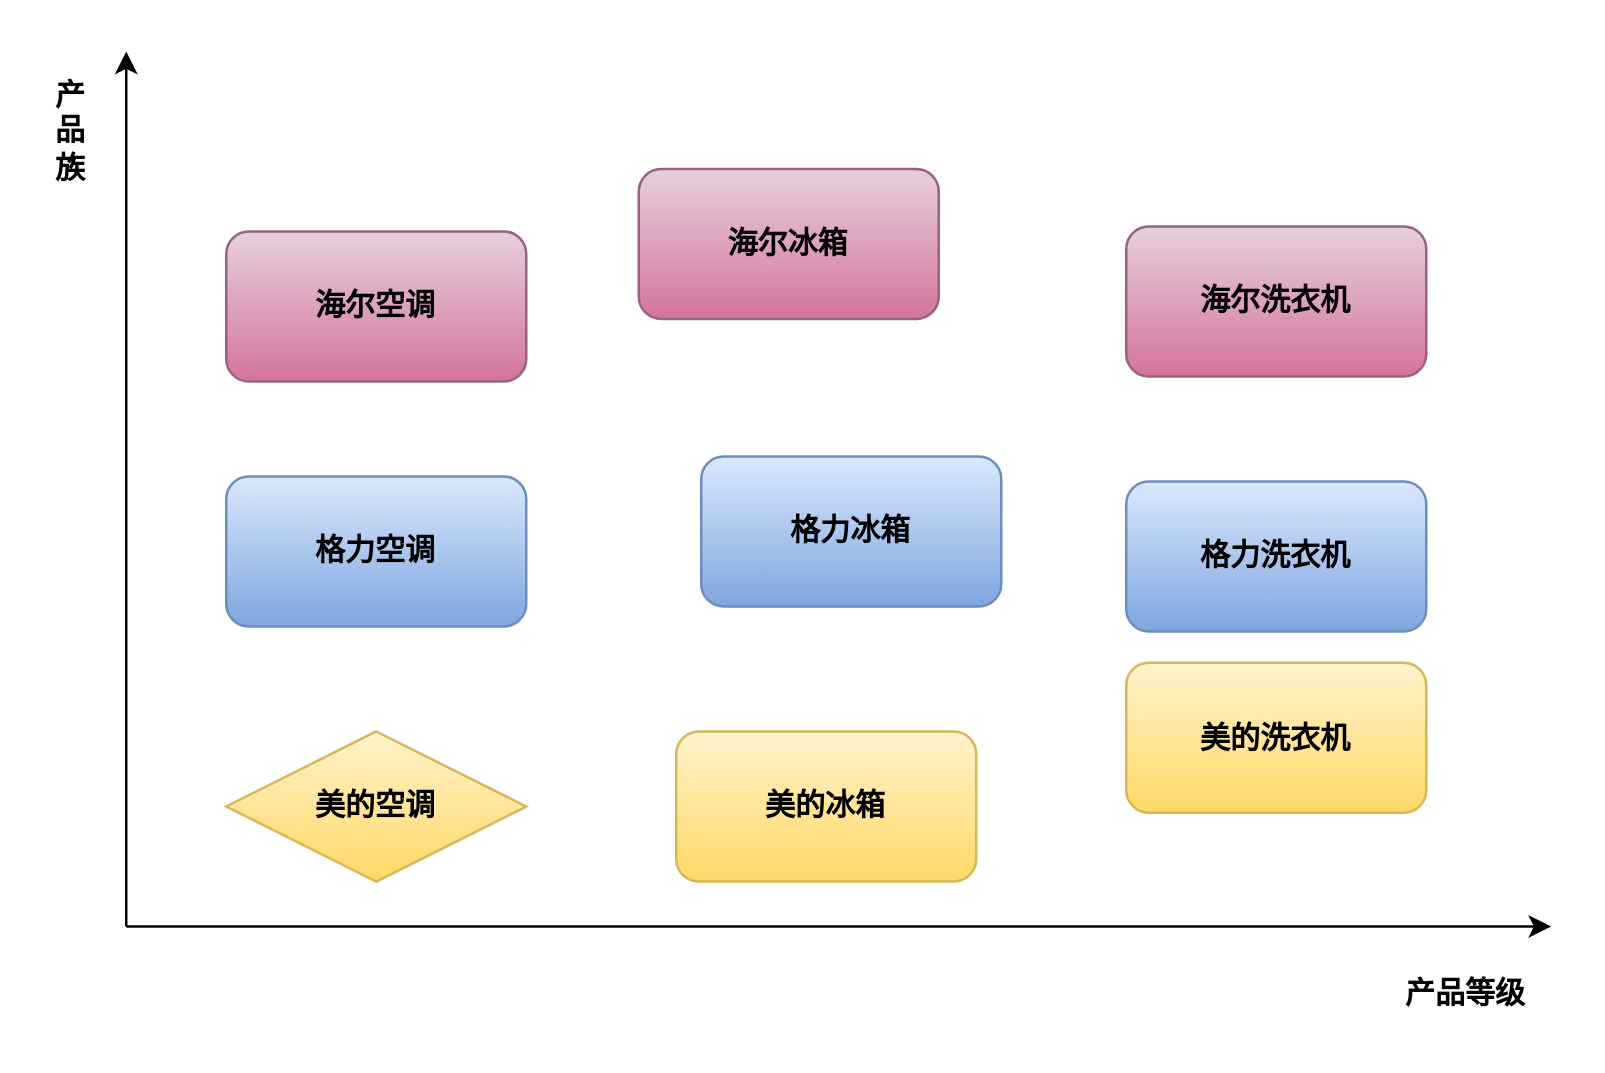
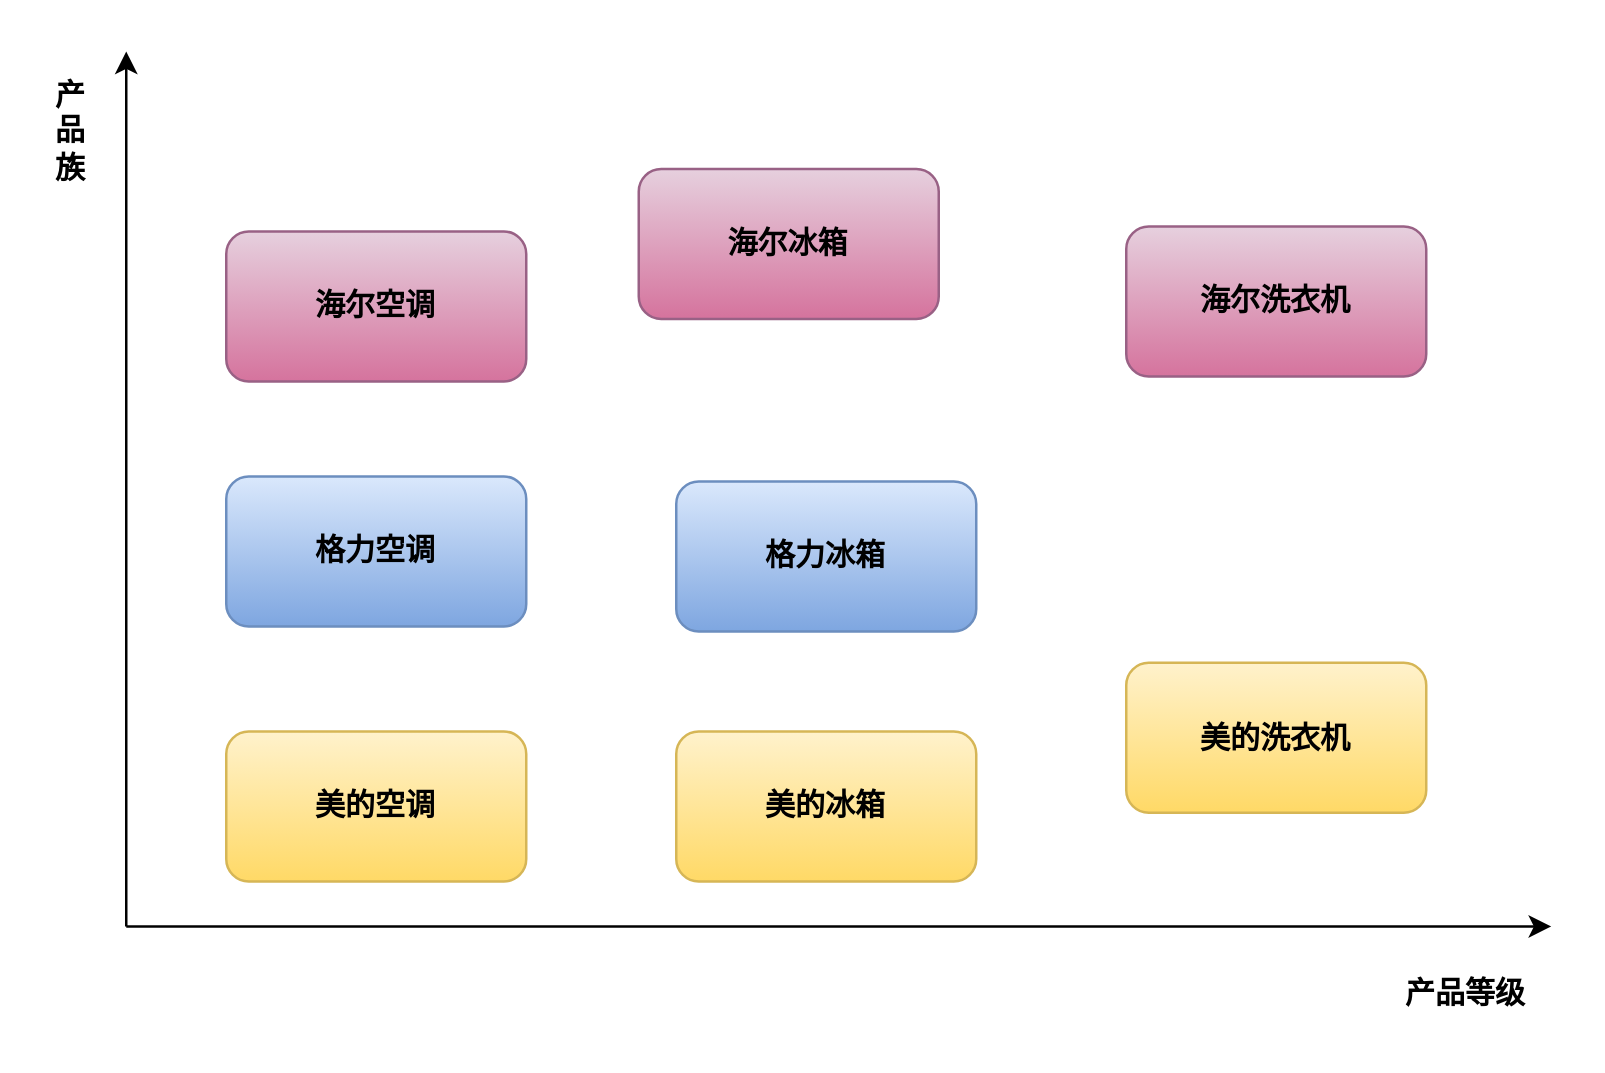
(851, 531) -> (826, 556)
(1276, 556) -> none
(376, 806) -> (376, 806)
